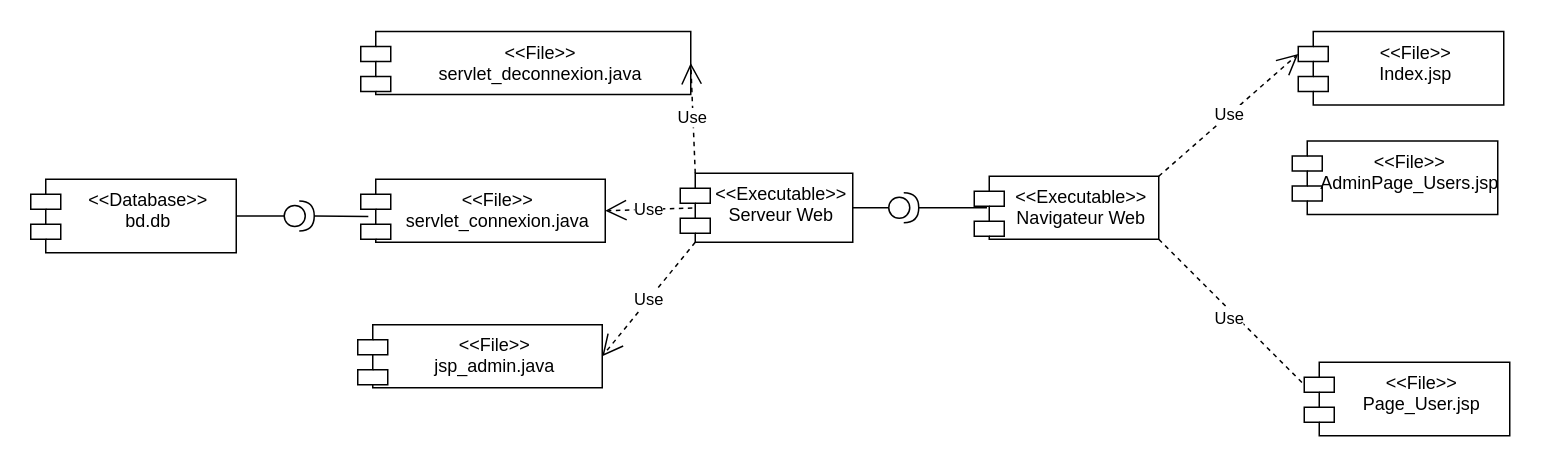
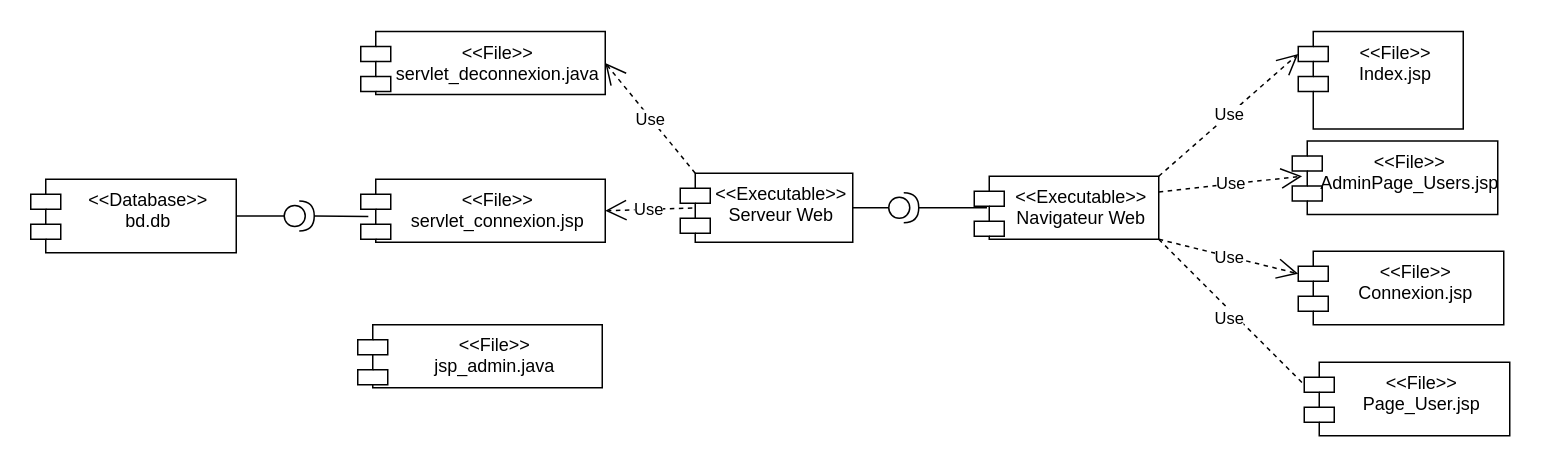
(526, 63) -> (483, 63)
(1401, 68) -> (1381, 80)
none -> (1229, 184)
(498, 211) -> (498, 211)
none -> (1228, 256)
none -> (1401, 288)
(650, 298) -> none
